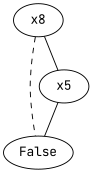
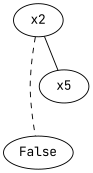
(38, 20) -> (38, 20)
(51, 119) -> none
